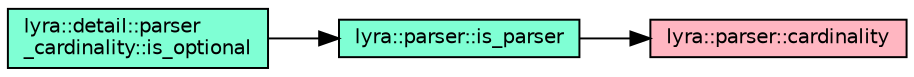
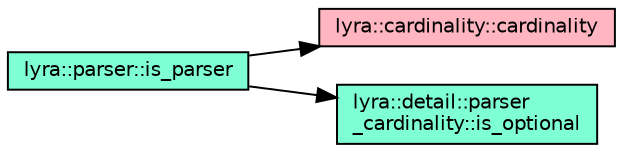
(294, 38) -> (283, 91)
(778, 38) -> (467, 28)
